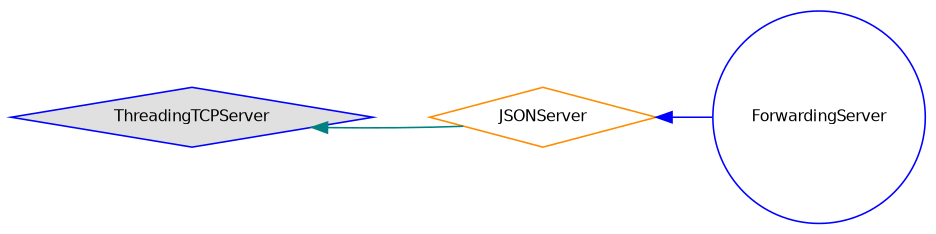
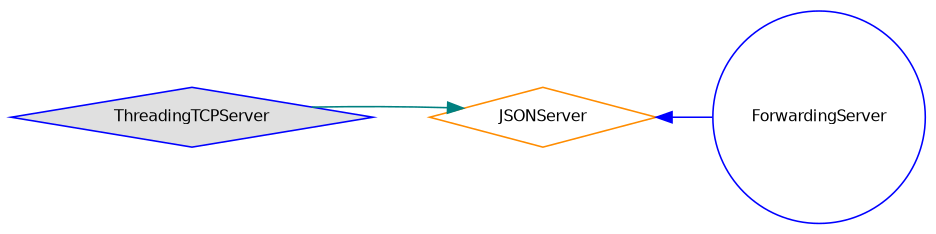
(396, 128) -> (379, 107)
